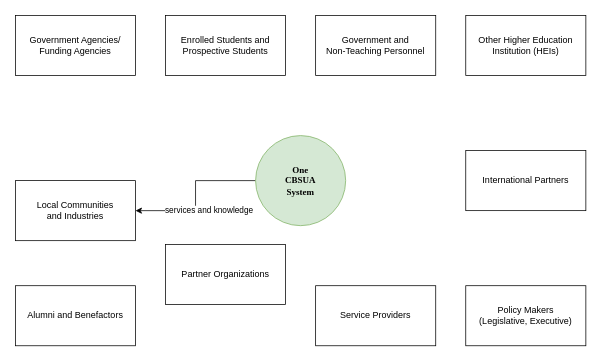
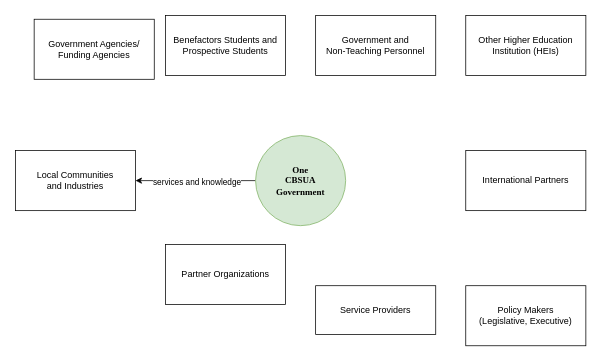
(75, 45) -> (94, 49)
(225, 45) -> (225, 45)
(300, 180) -> (300, 180)
(75, 210) -> (75, 180)
(75, 315) -> none
(375, 315) -> (375, 310)
